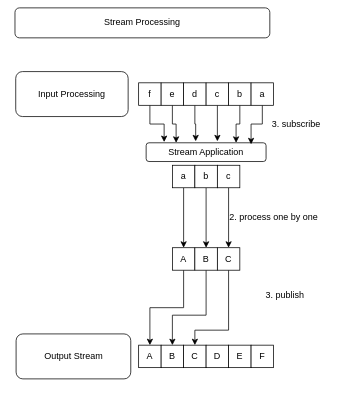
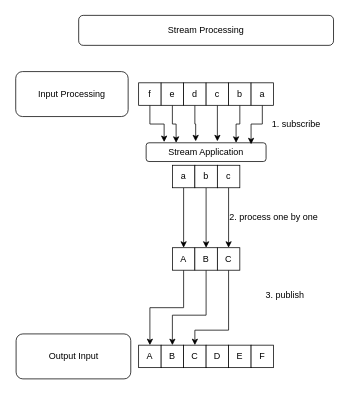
(142, 23) -> (206, 30)
(296, 124) -> (296, 124)
(74, 357) -> (74, 357)
